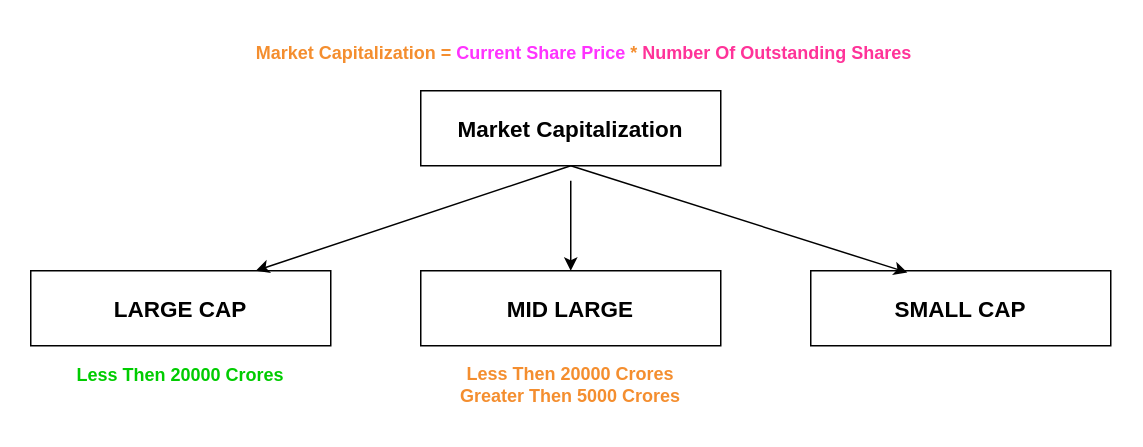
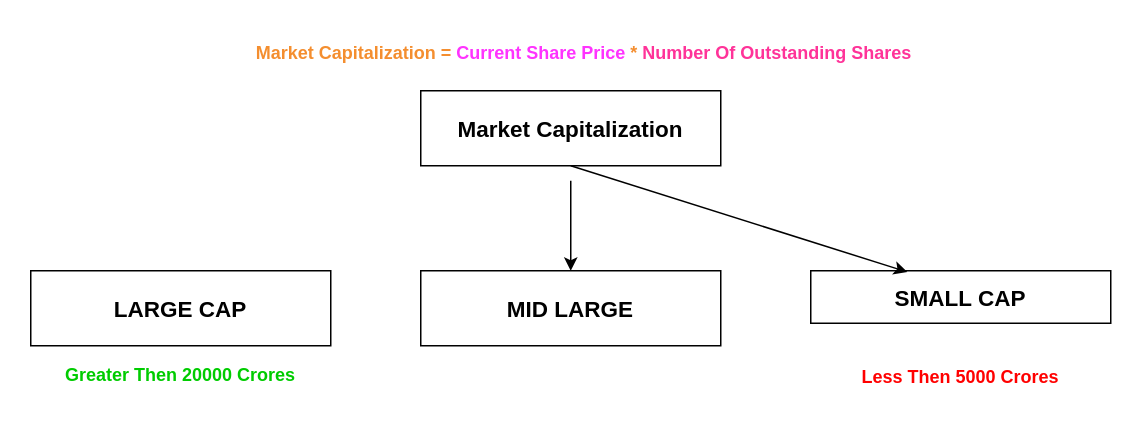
(417, 217) -> none
(961, 308) -> (961, 297)
(181, 376) -> (181, 376)
none -> (961, 377)
(571, 385) -> none
